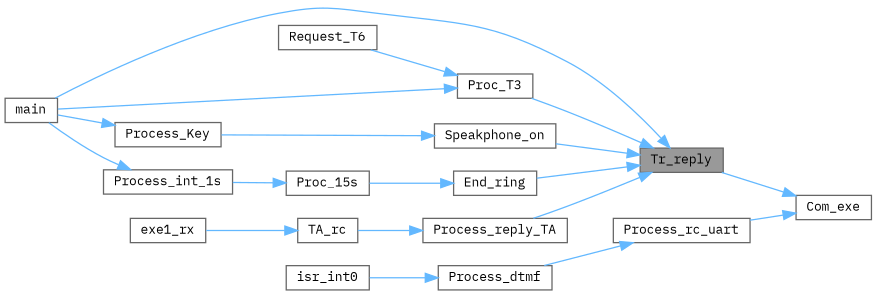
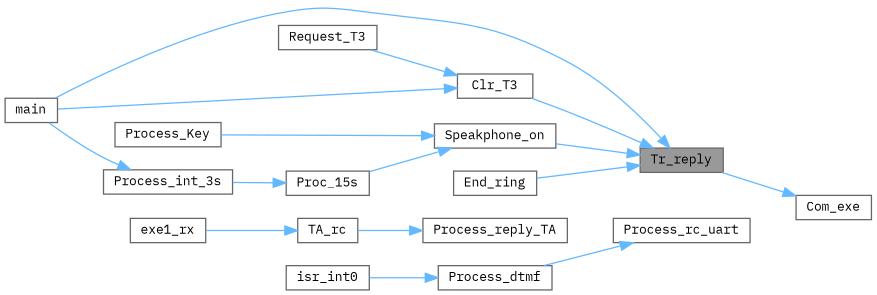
(328, 38) -> (328, 38)
(495, 86) -> (495, 86)
(80, 119) -> none
(168, 182) -> (168, 182)
(405, 183) -> (404, 162)
(587, 199) -> none
(767, 218) -> none
